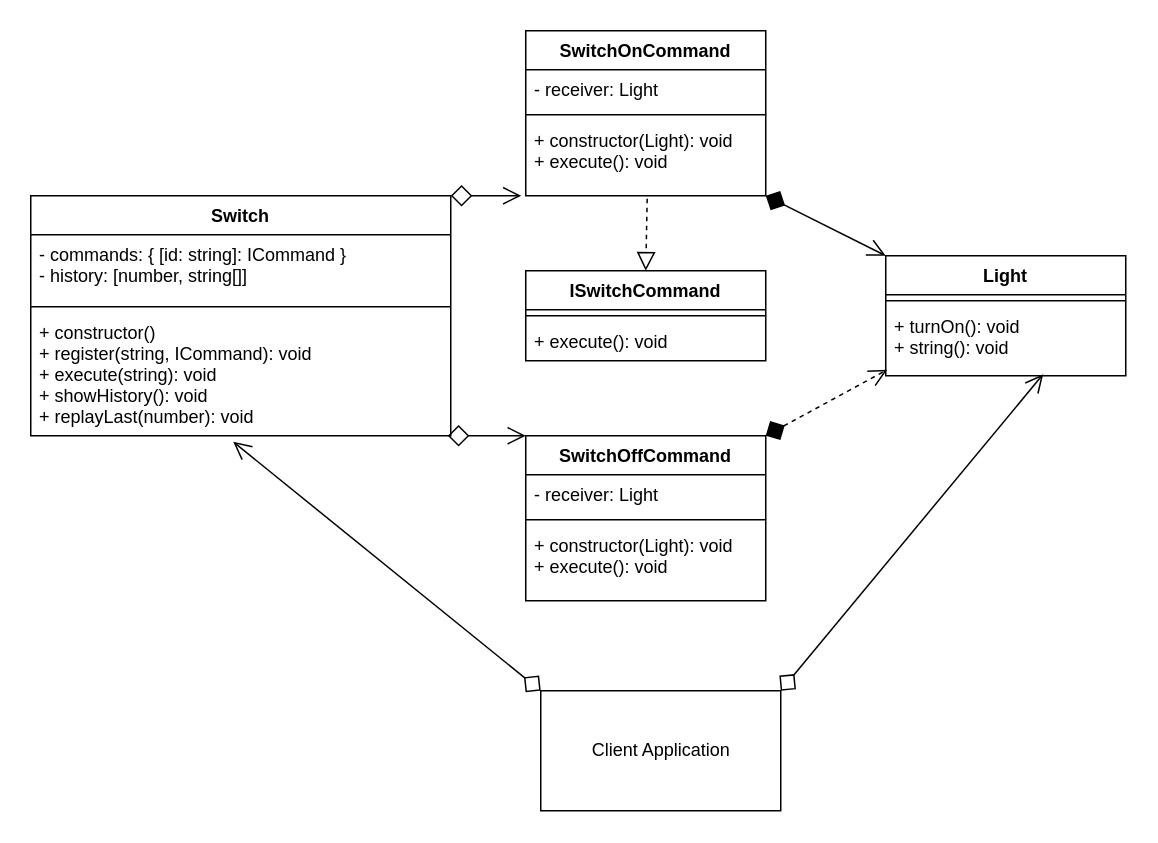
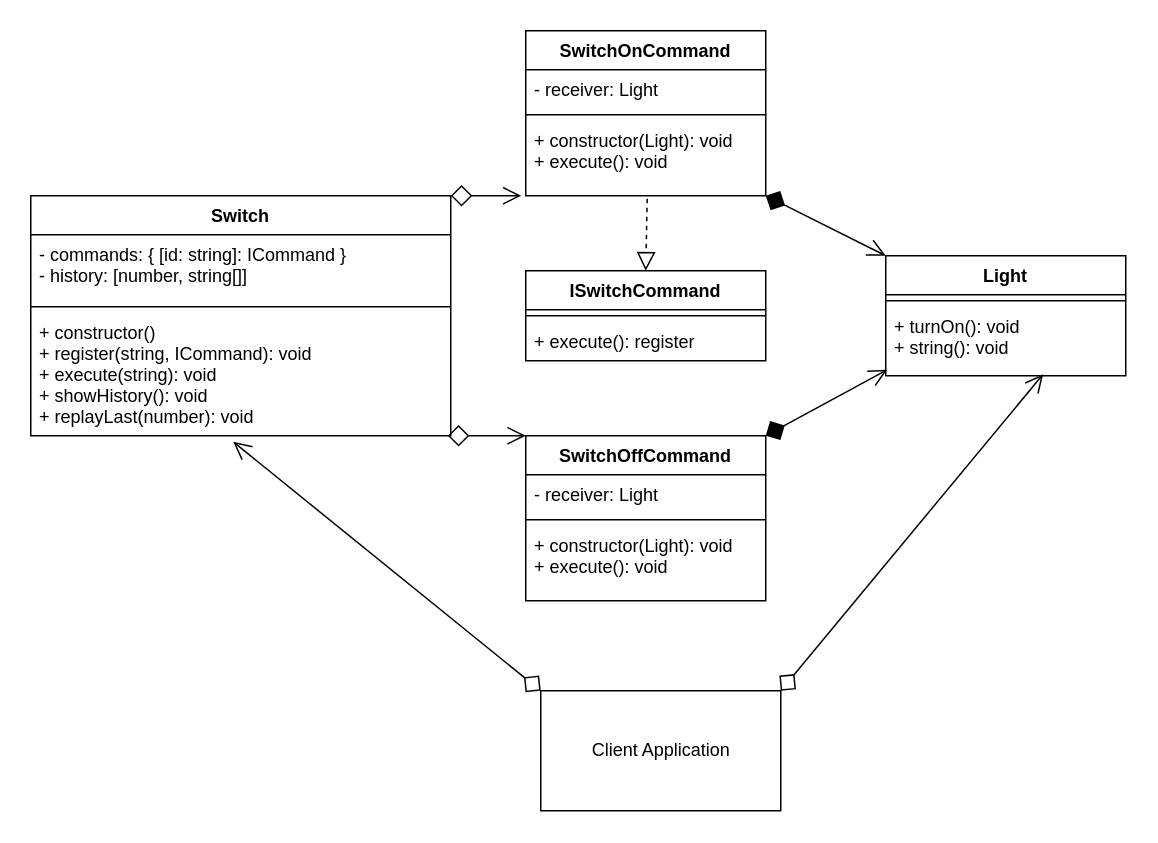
(610, 342) -> (630, 342)
(832, 400) -> (832, 400)
